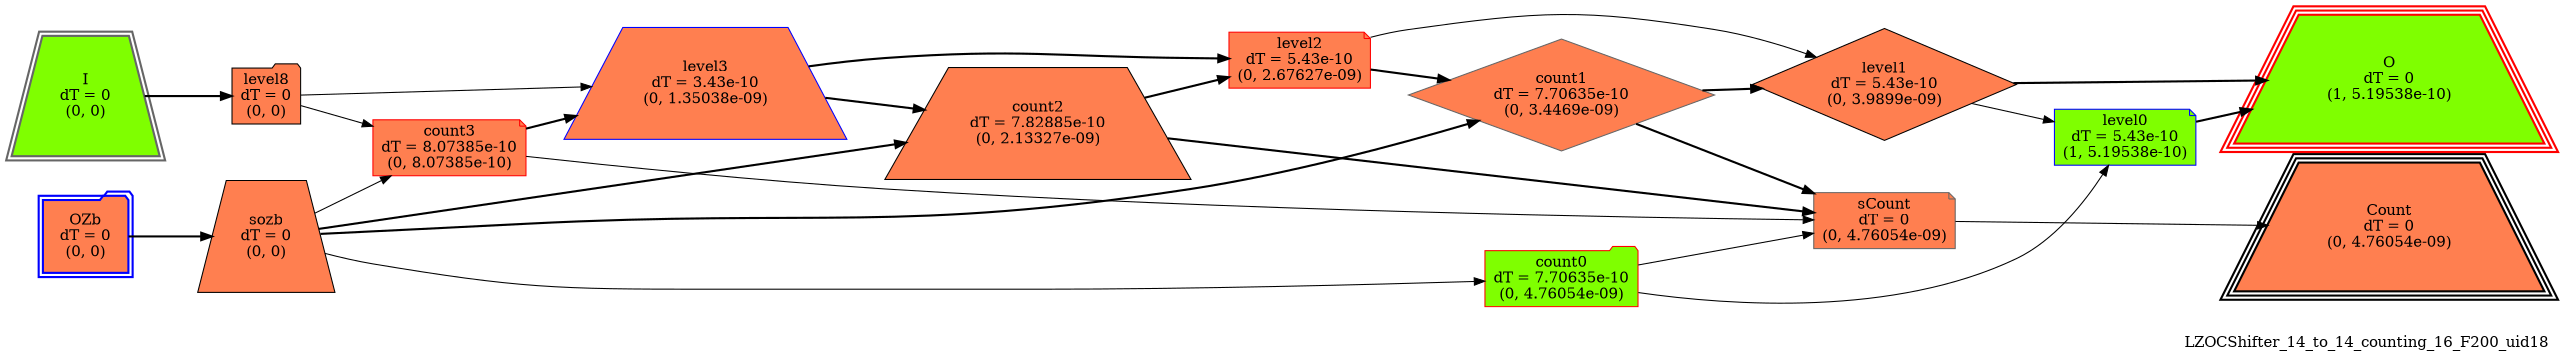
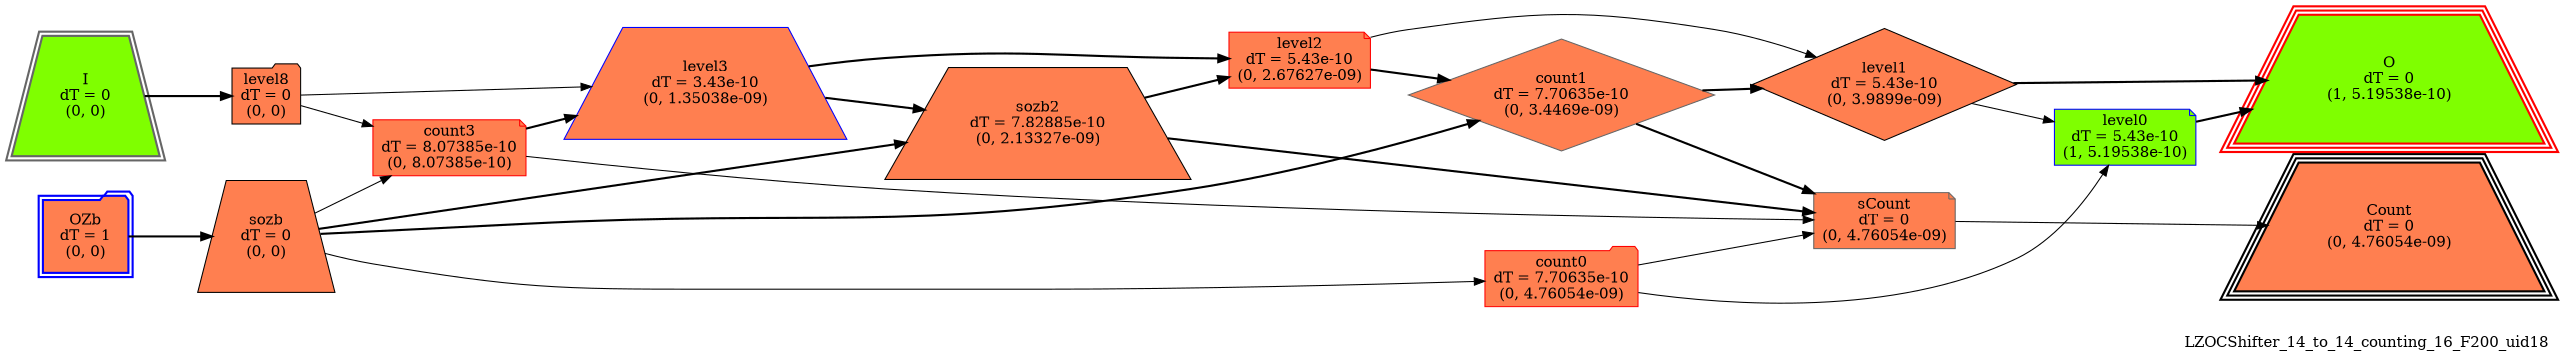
(1038, 124) -> (1038, 124)
(86, 236) -> (86, 236)
(1561, 279) -> (1561, 279)
